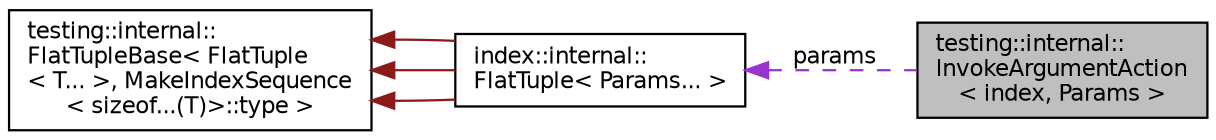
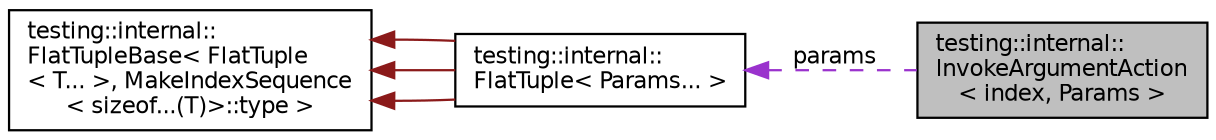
(600, 70) -> (600, 70)
